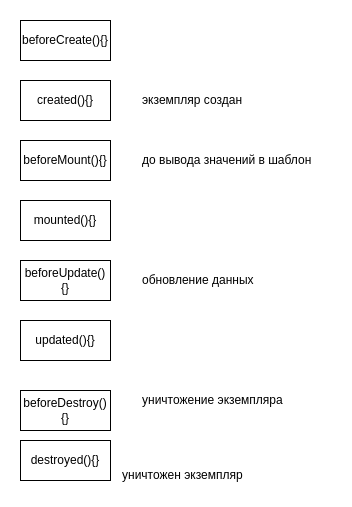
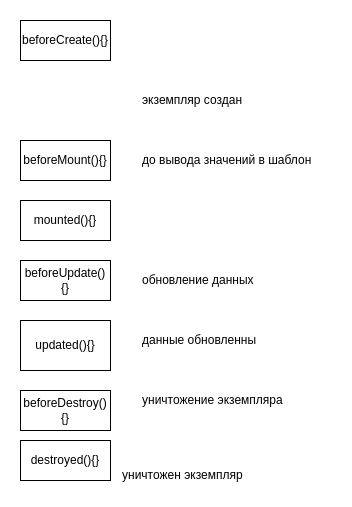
(66, 101) -> none
(66, 341) -> (66, 346)
none -> (206, 341)
